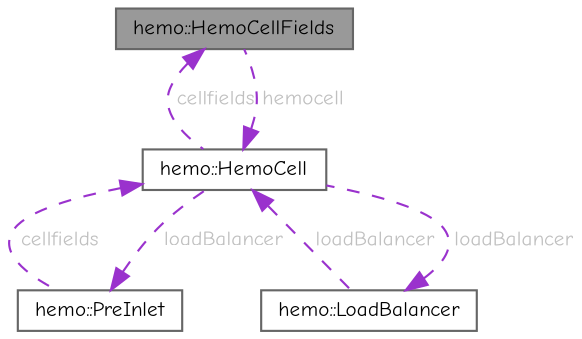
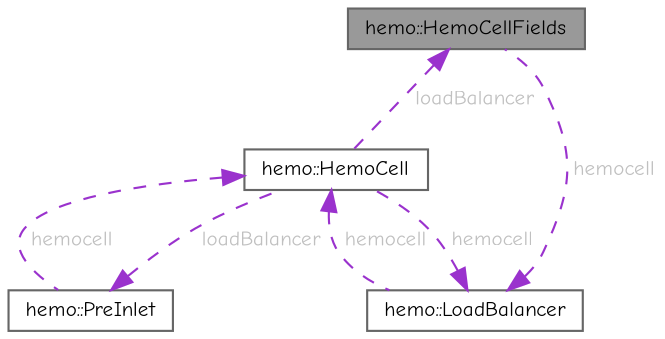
(256, 89) -> (566, 158)
(213, 99) -> (472, 99)
(57, 240) -> (69, 240)
(372, 240) -> (383, 240)
(511, 240) -> (490, 240)
